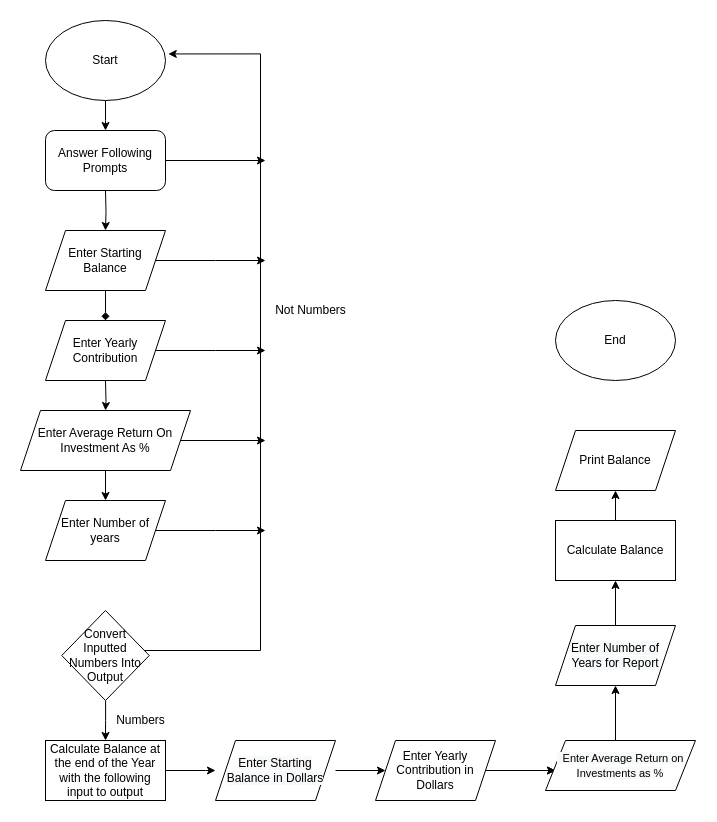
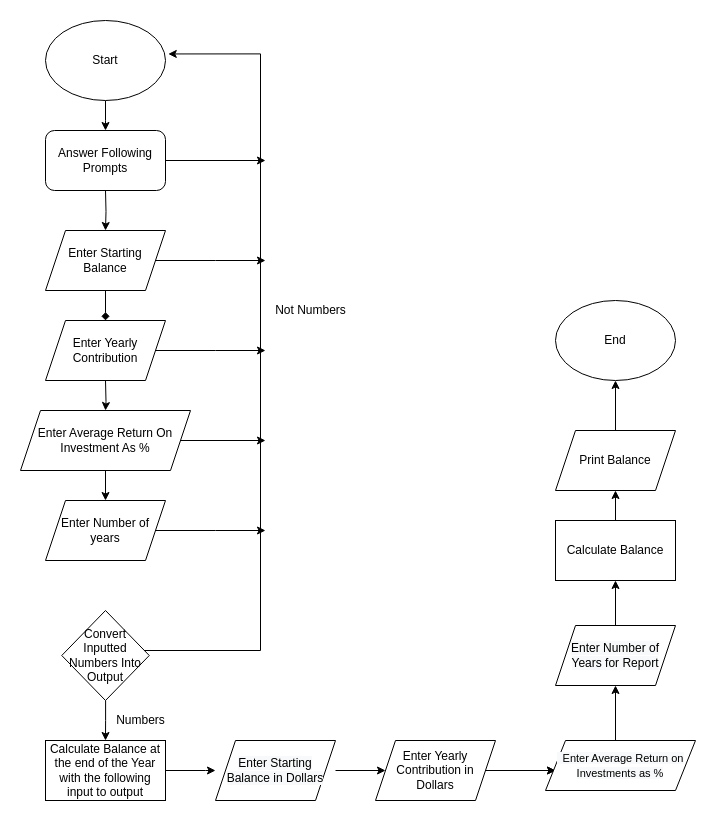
none -> (616, 409)
